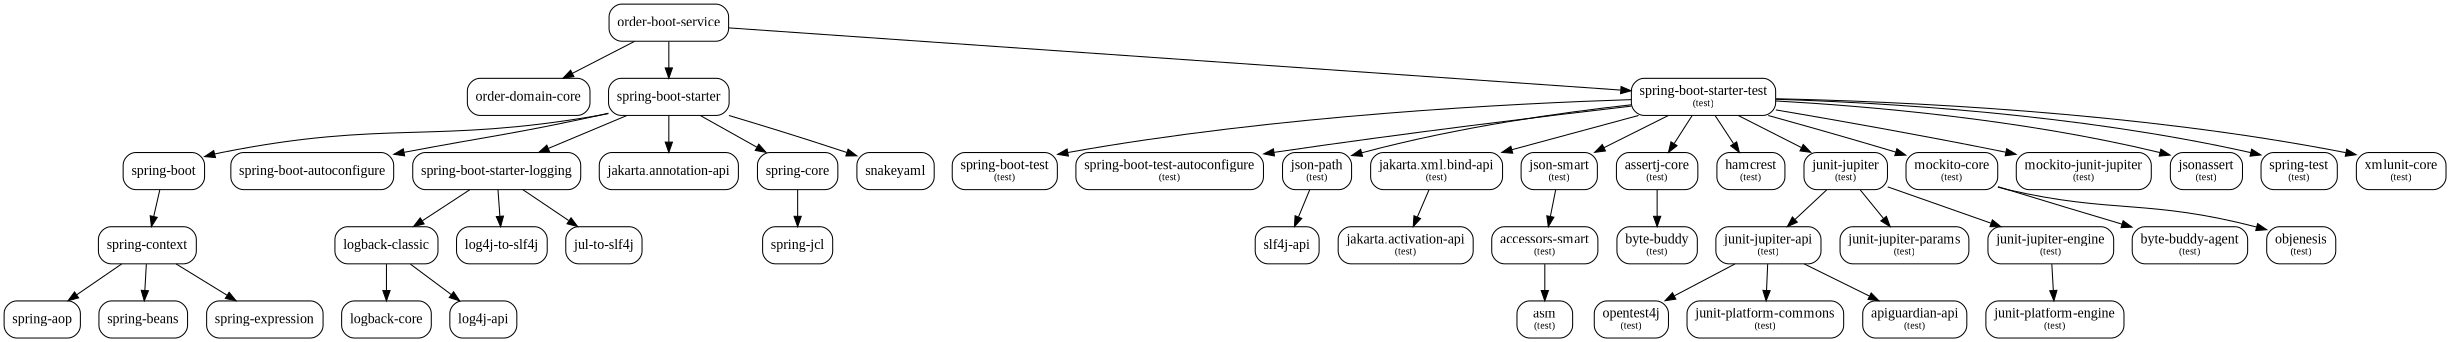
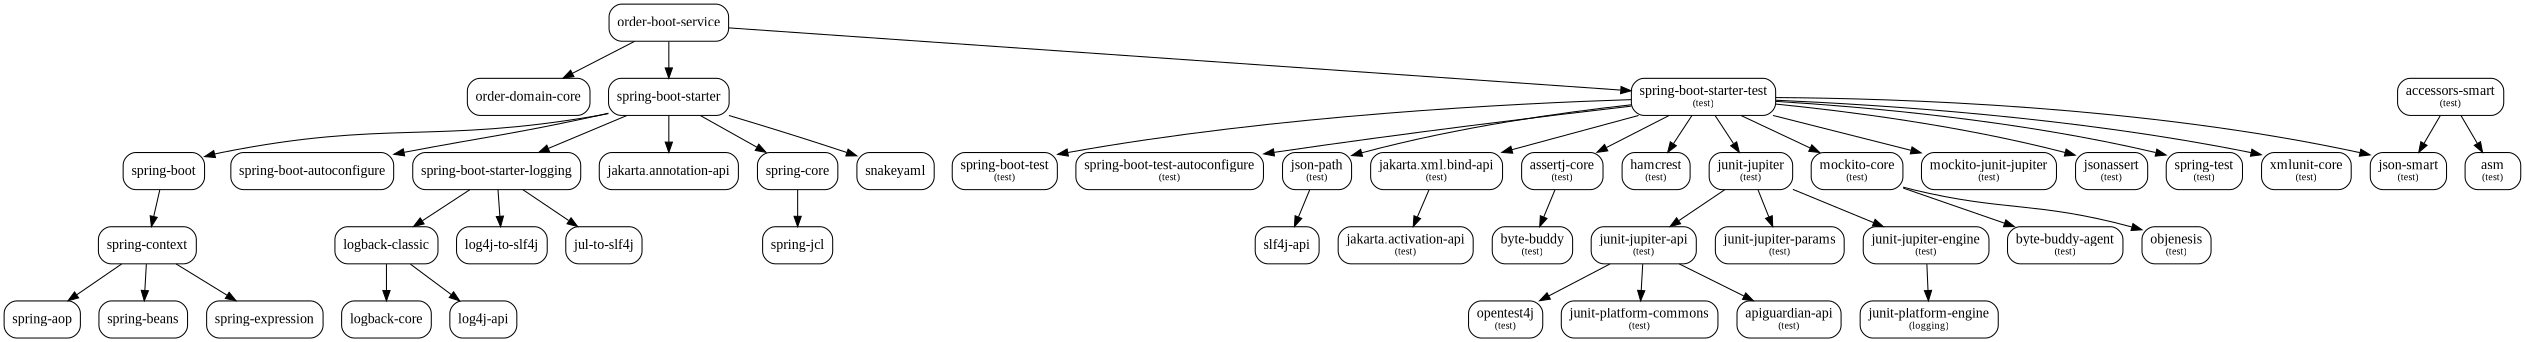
(1553, 203) -> (2432, 129)
(2055, 326) -> (1929, 326)
